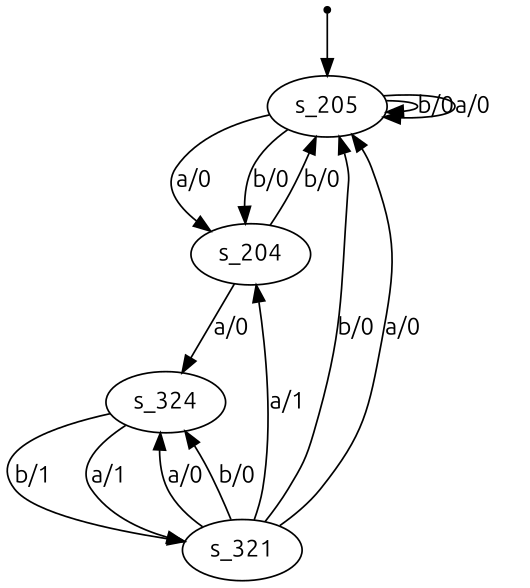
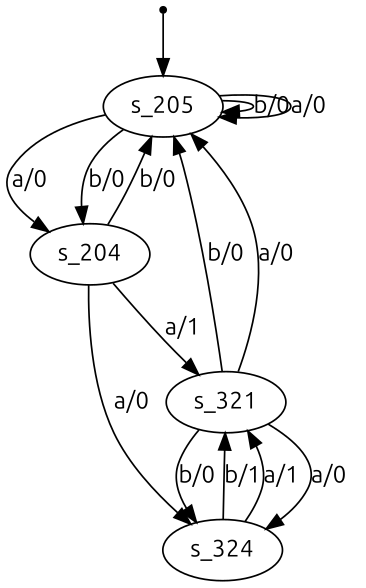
(268, 412) -> (149, 324)
